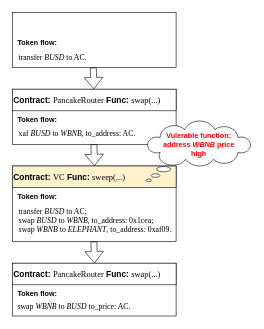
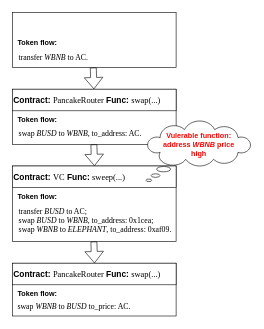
(60, 57) -> (60, 57)
(83, 134) -> (85, 134)
(94, 177) -> (94, 177)
